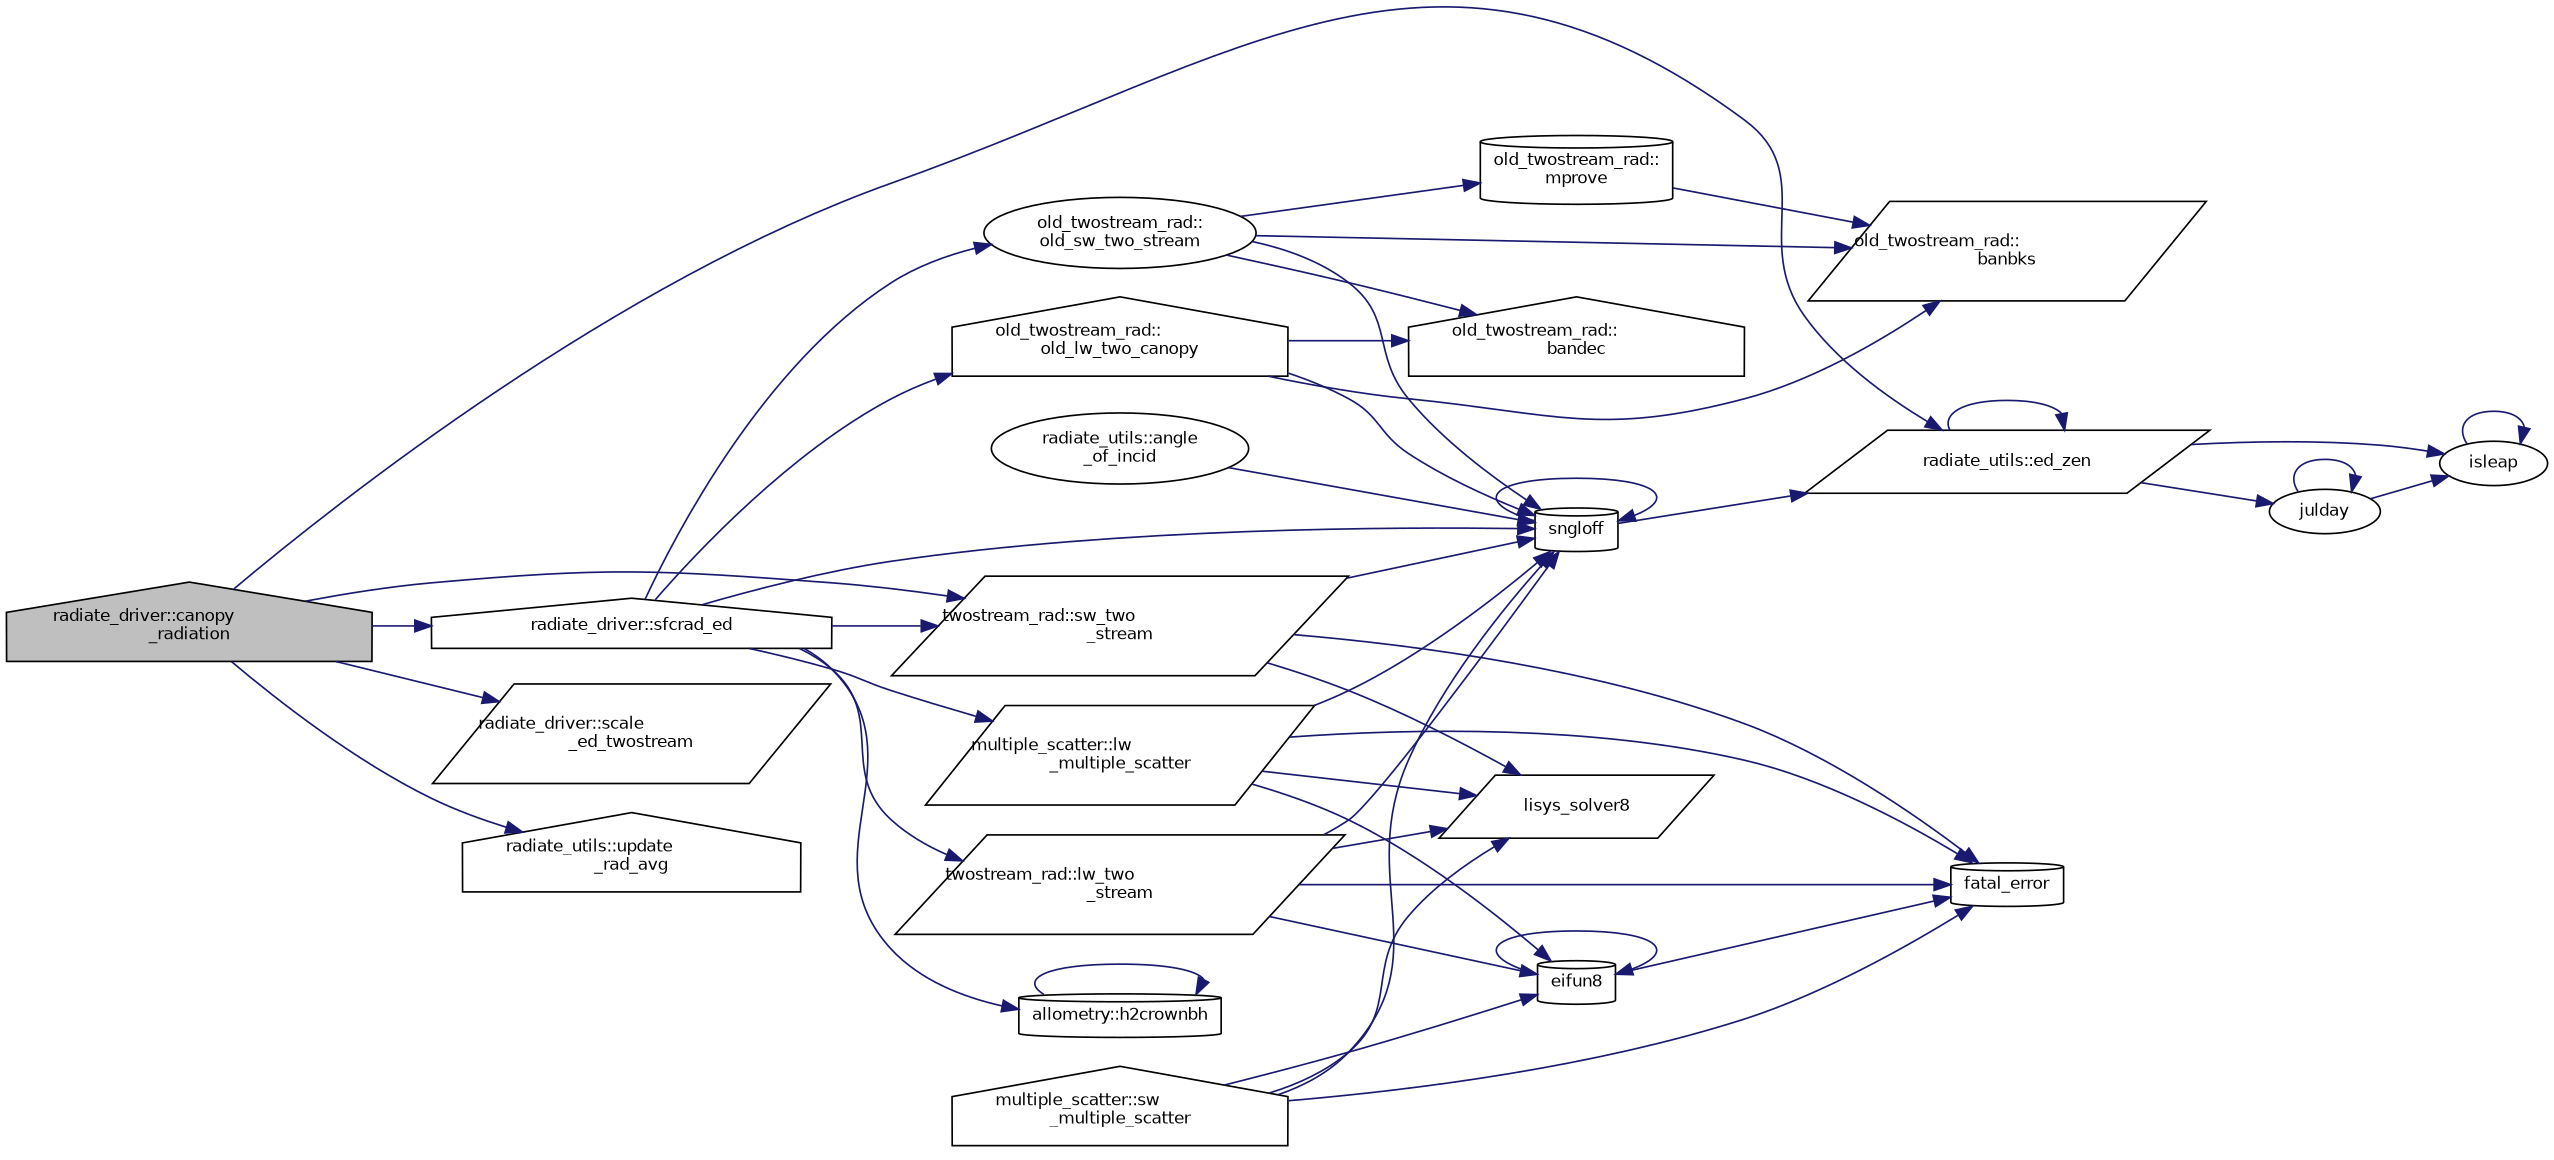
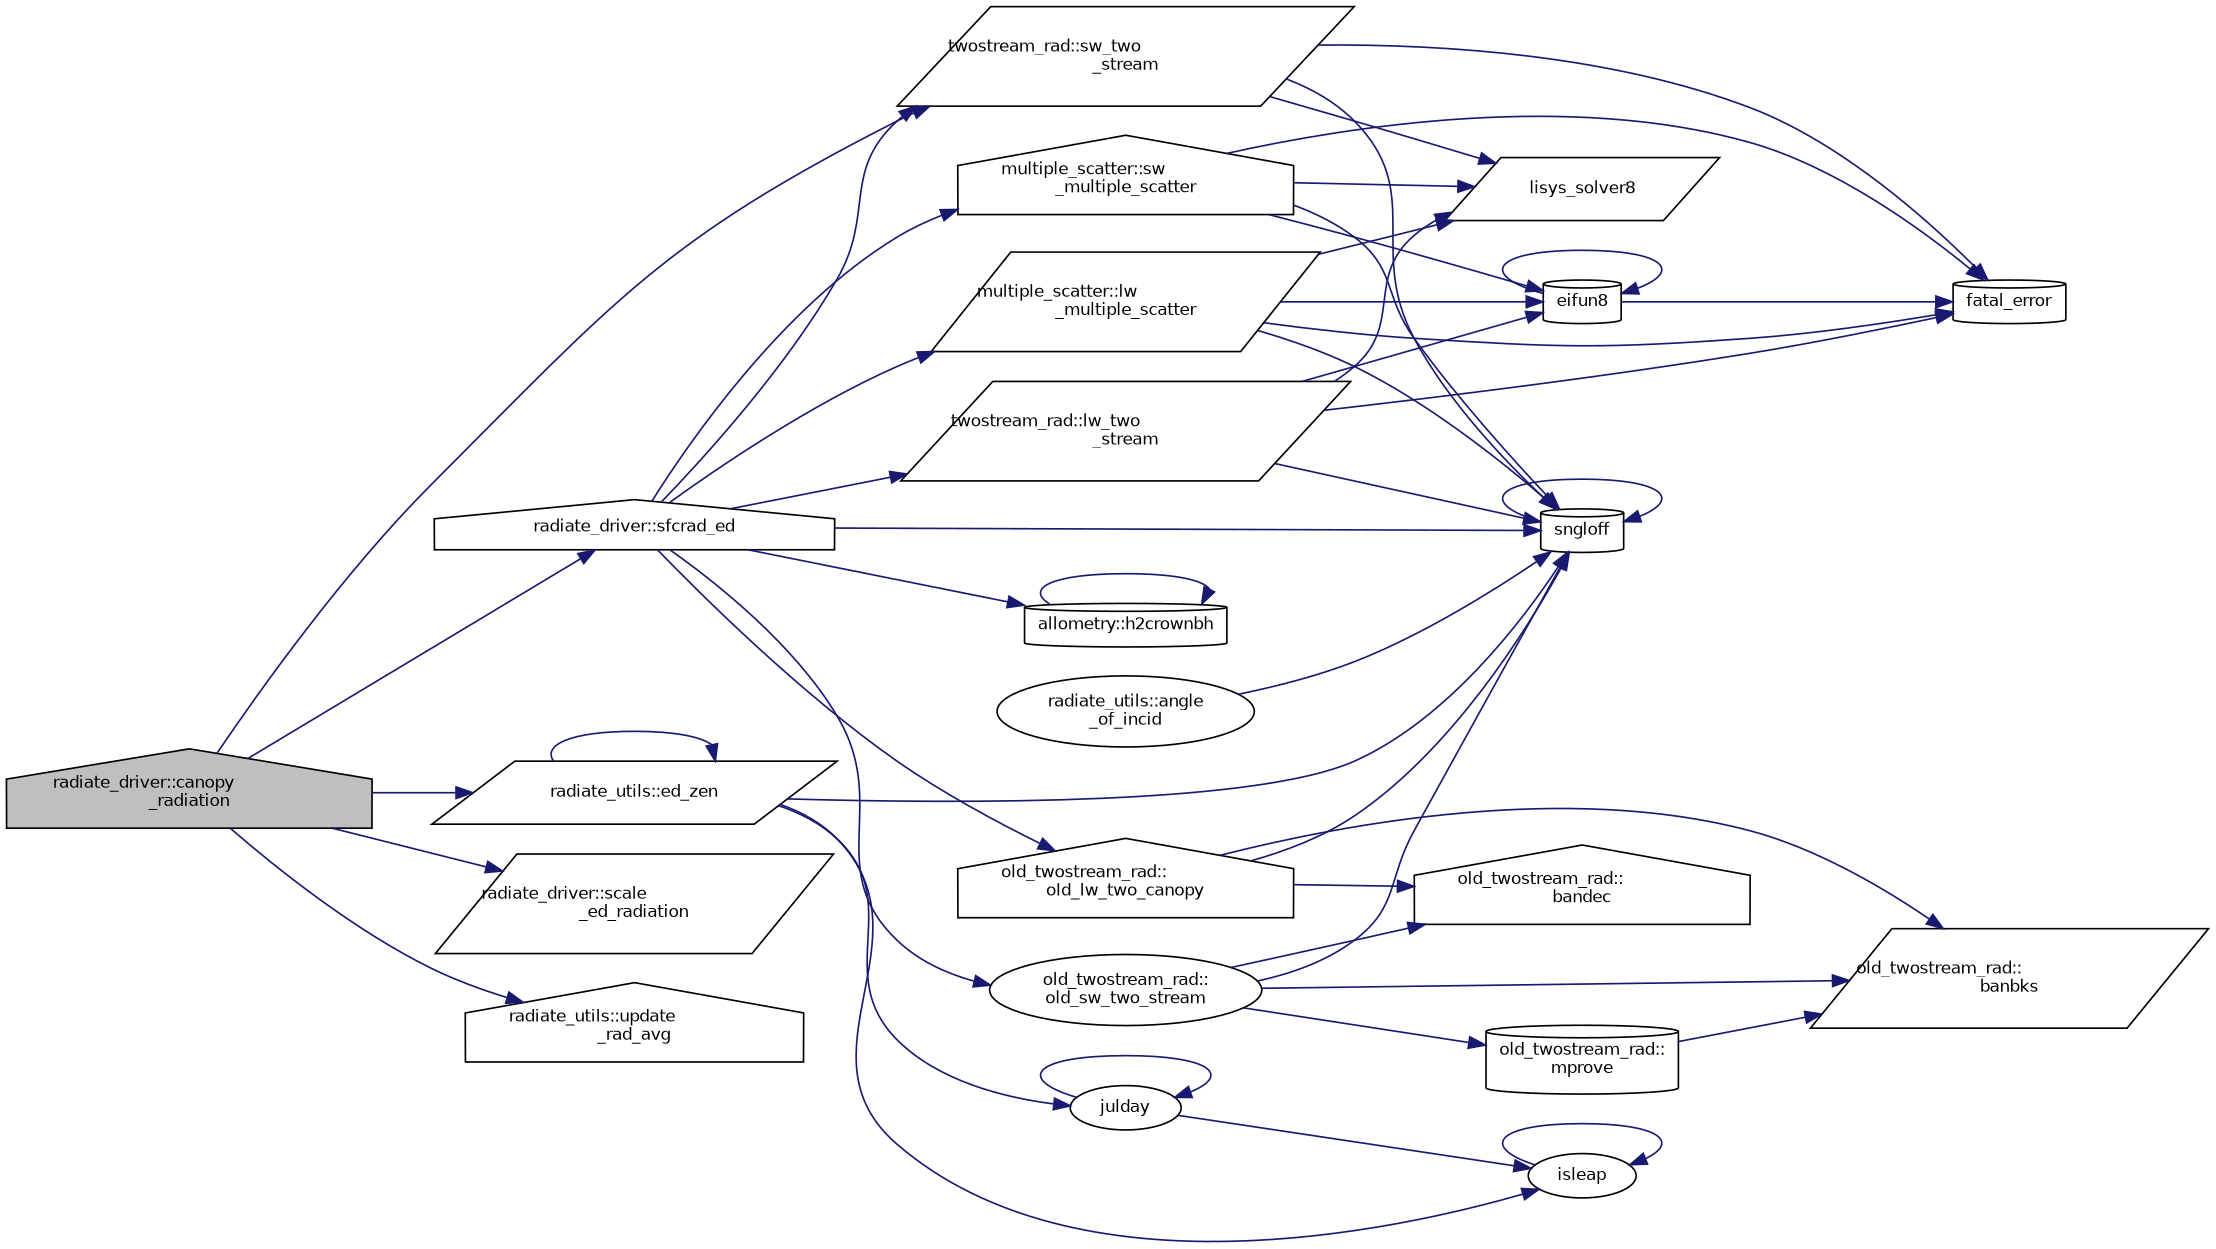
none -> (777, 337)
(1705, 510) -> (1215, 790)
(632, 734) -> (634, 904)
